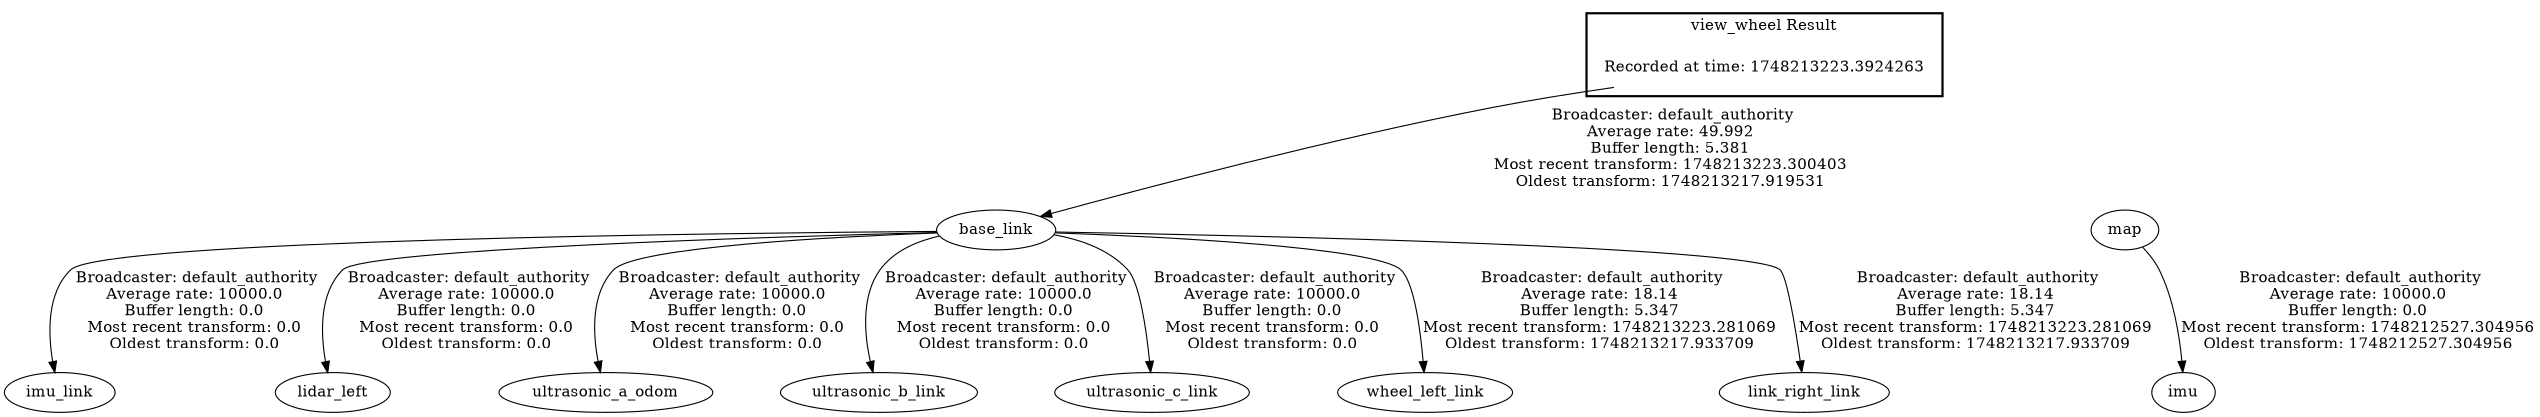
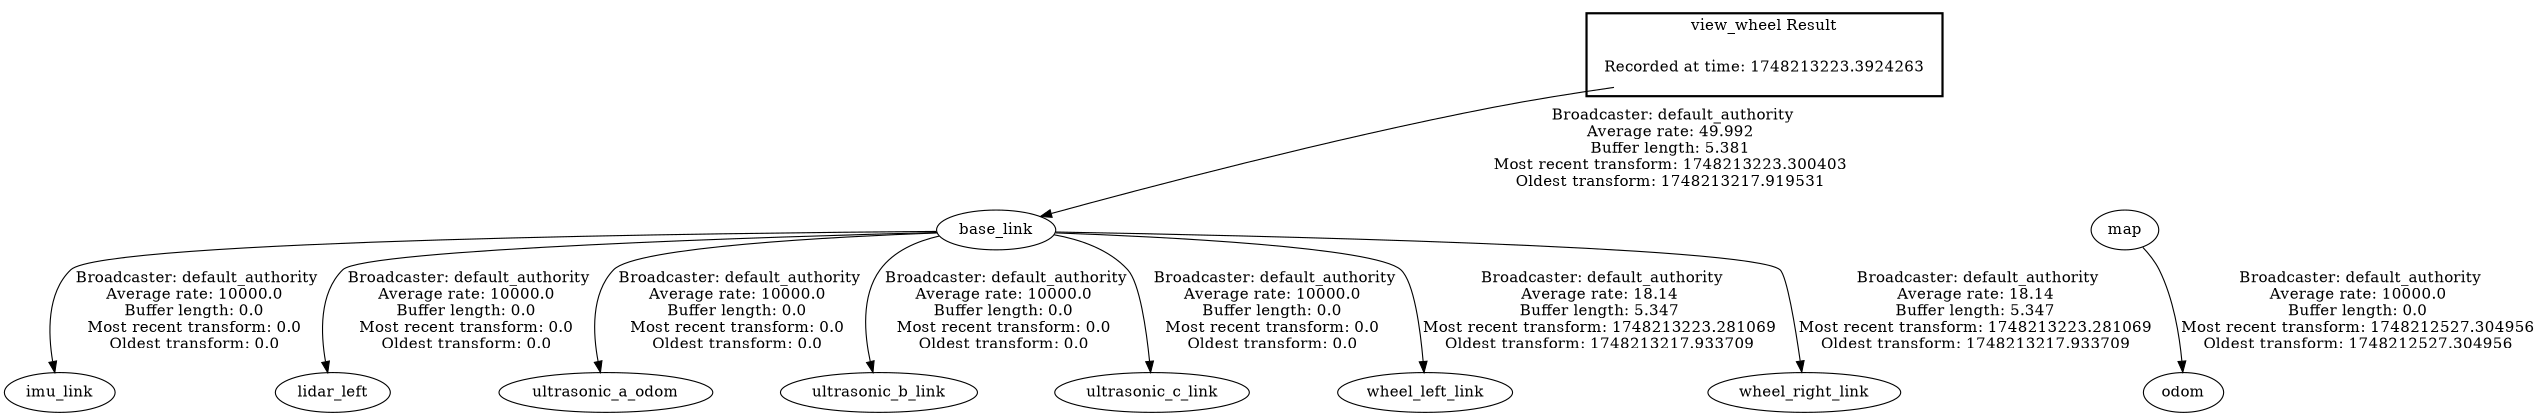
(1804, 392) -> (1804, 392)
(2183, 392) -> (2183, 392)
